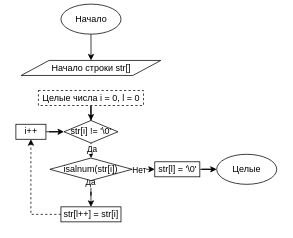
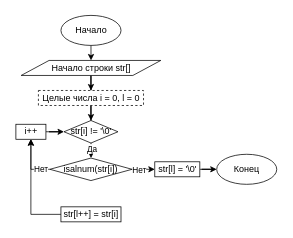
(91, 19) -> (91, 30)
none -> (91, 85)
none -> (41, 169)
(246, 169) -> (246, 169)
(91, 194) -> none
(31, 207) -> (31, 207)
